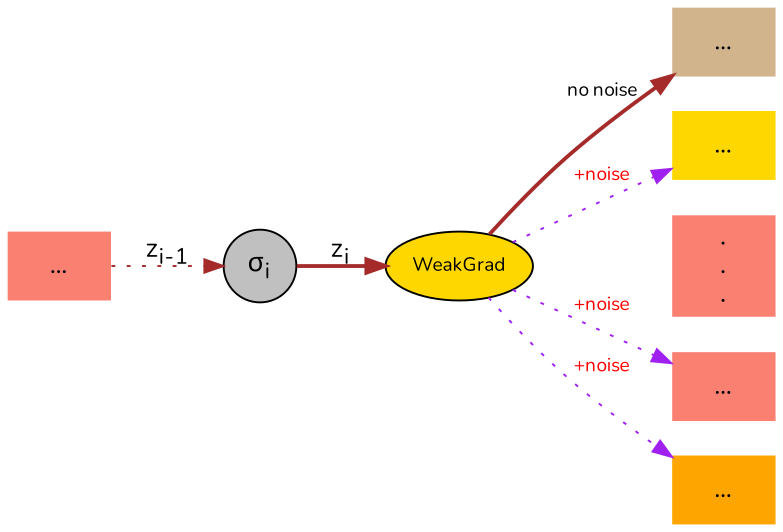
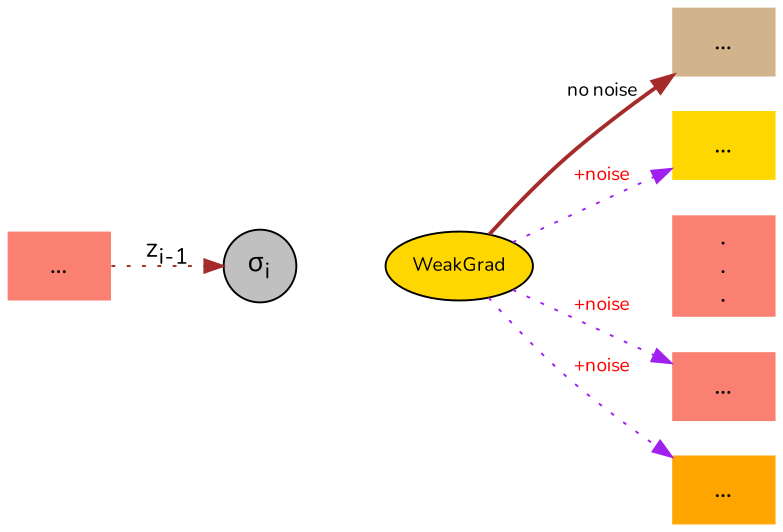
(331, 266) -> none
